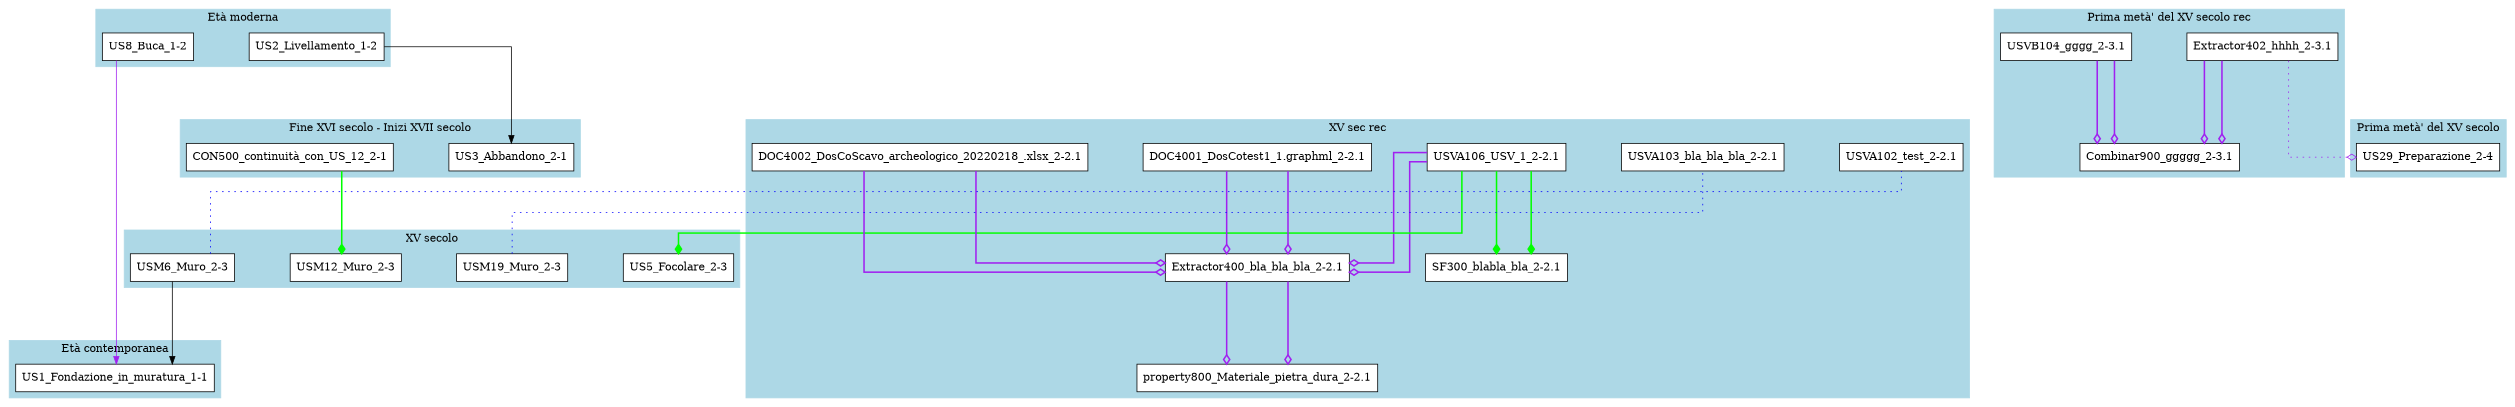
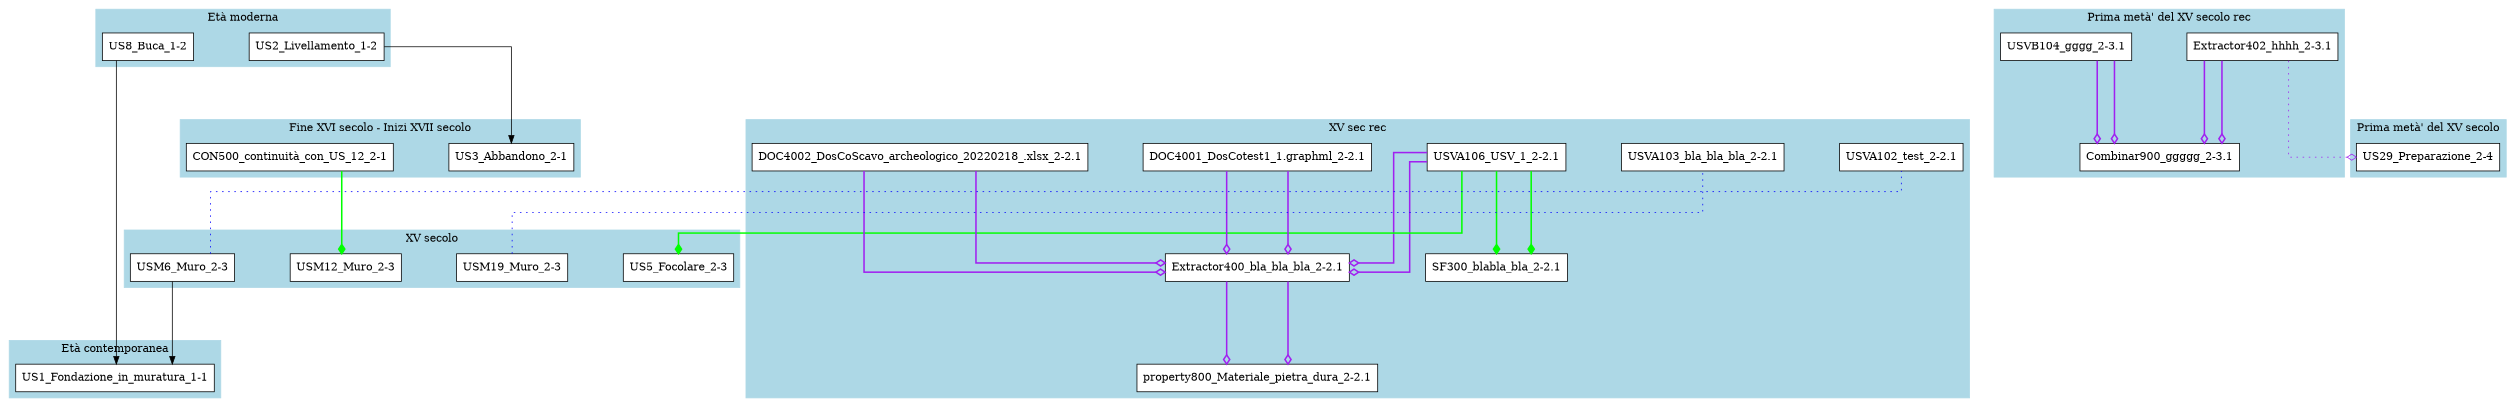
(116, 209) -> (116, 209)
